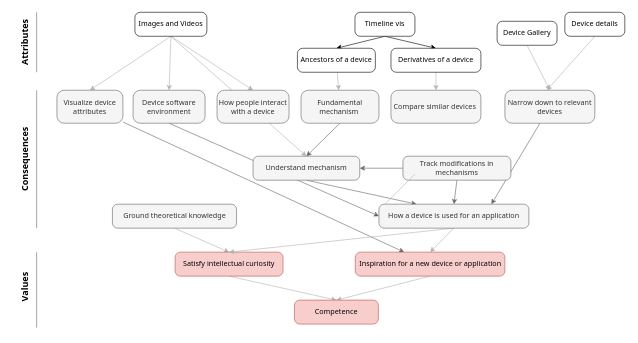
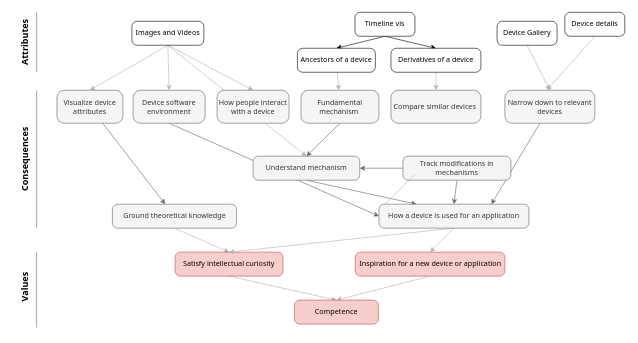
(171, 24) -> (168, 33)
(262, 186) -> (133, 162)
